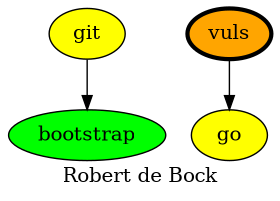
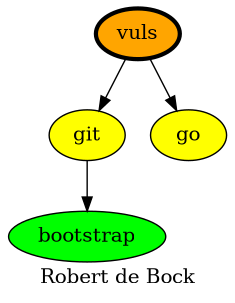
none -> (116, 78)
